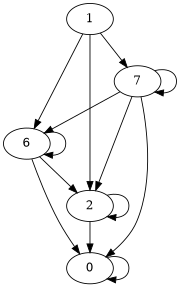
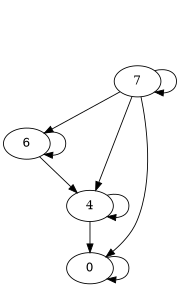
(90, 19) -> none
(50, 204) -> none
(90, 206) -> (90, 206)
